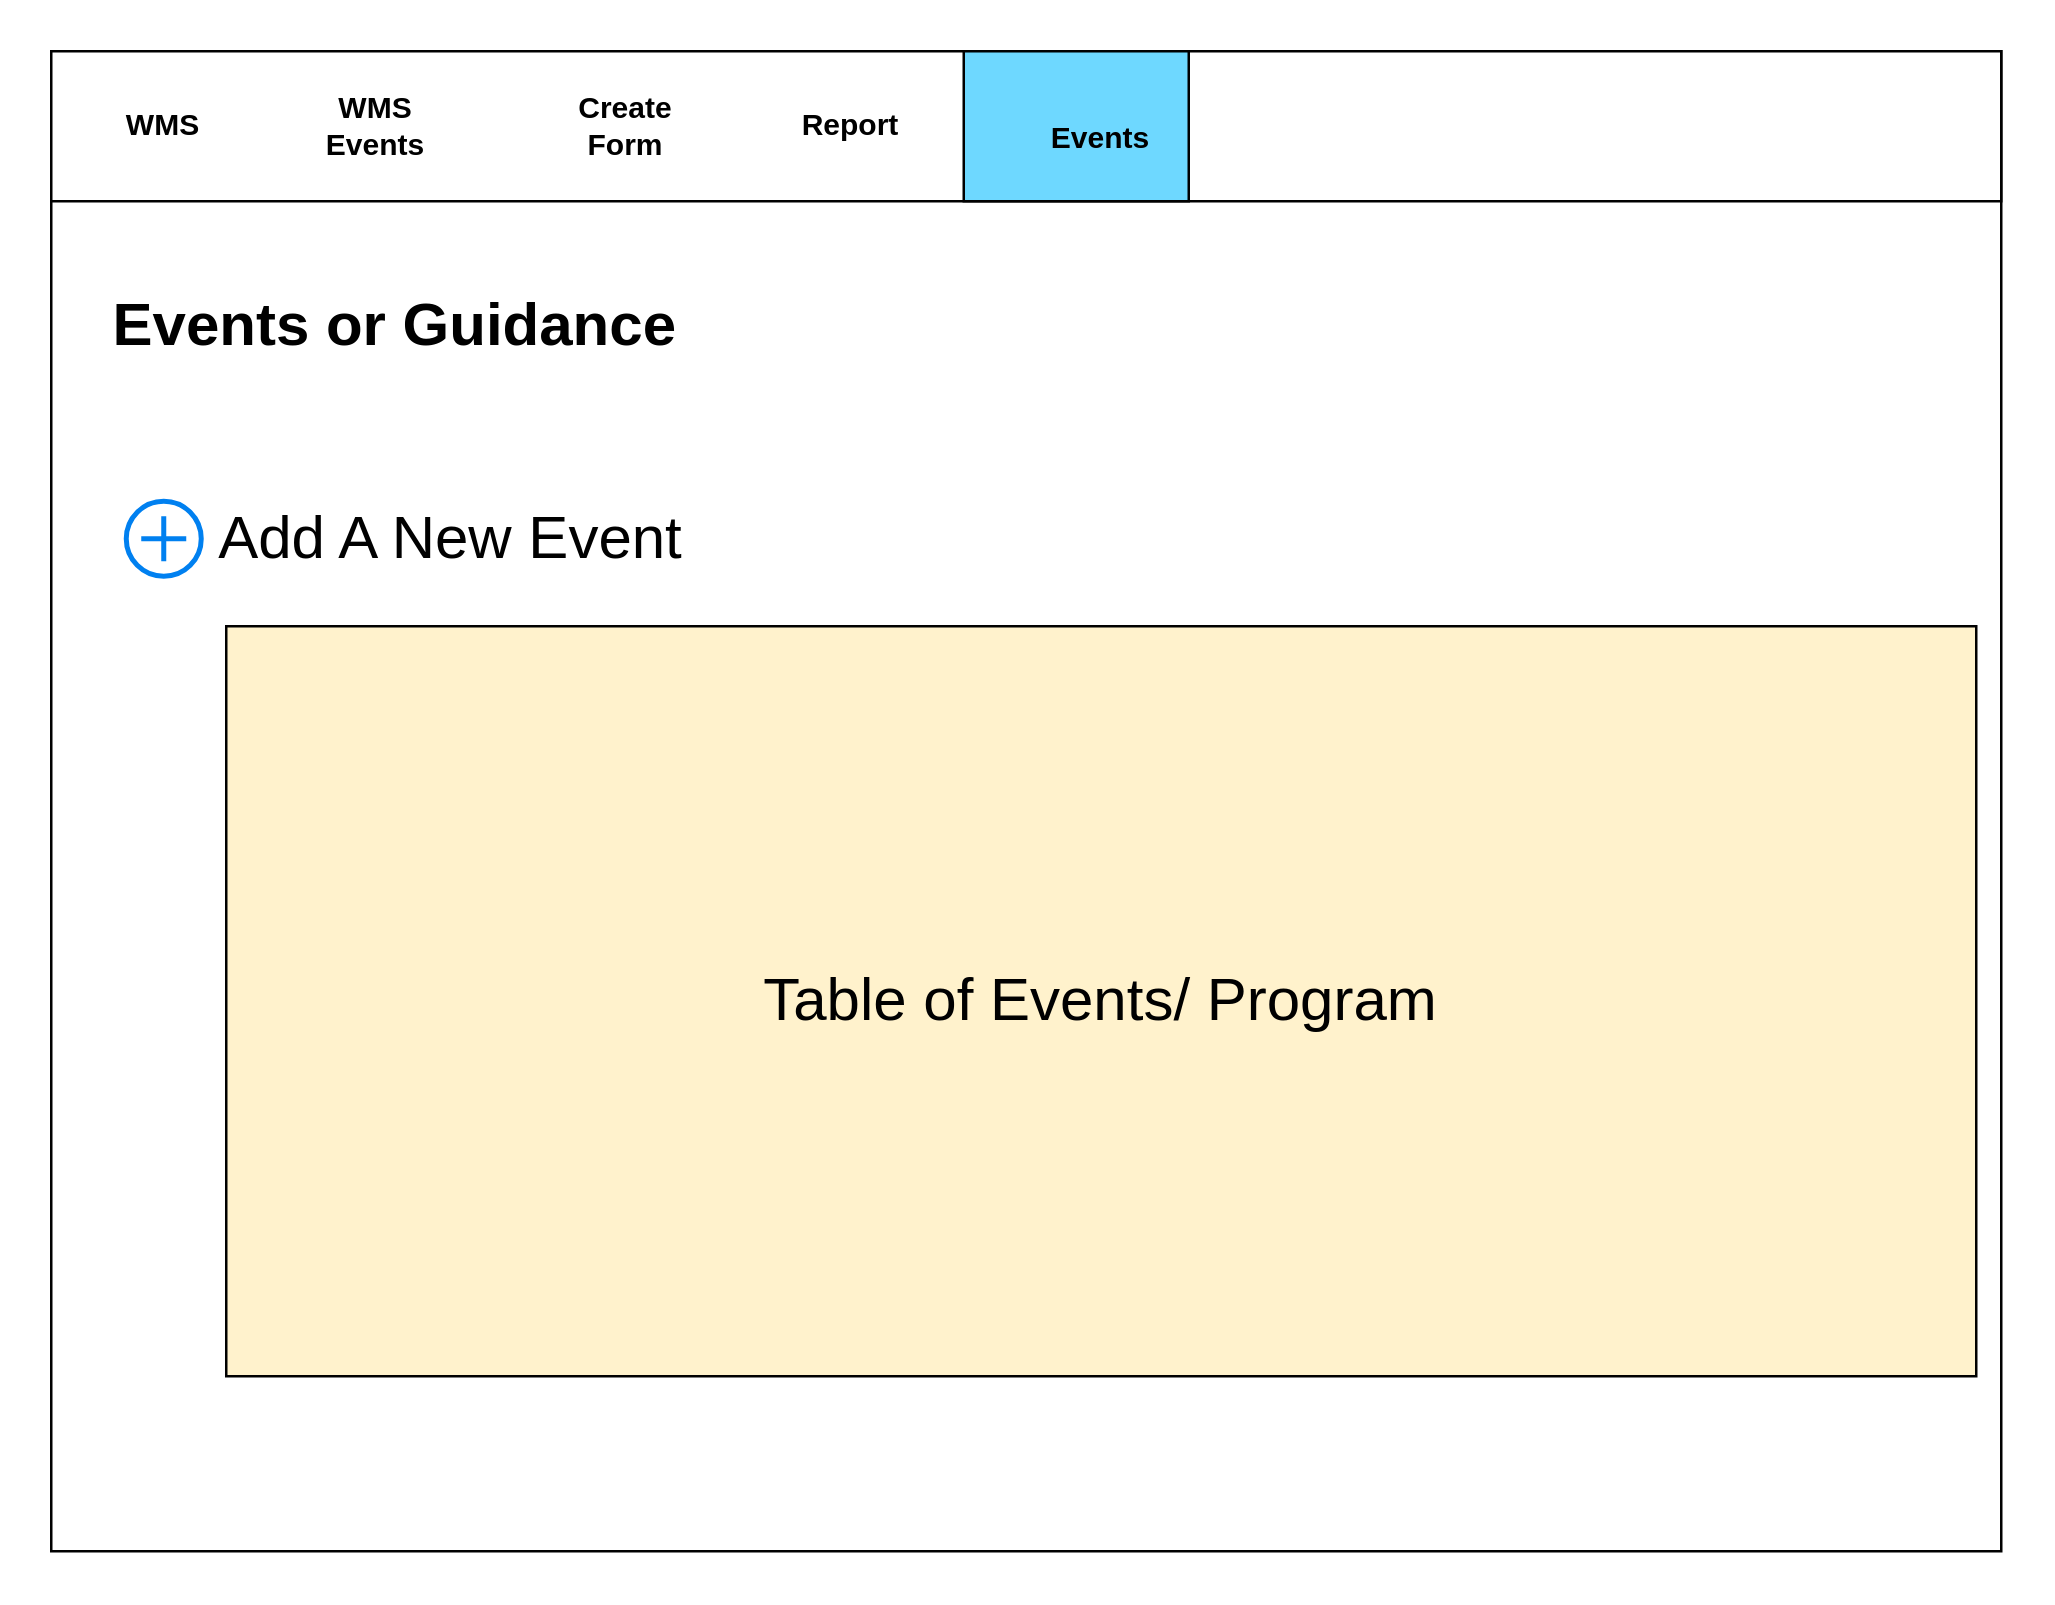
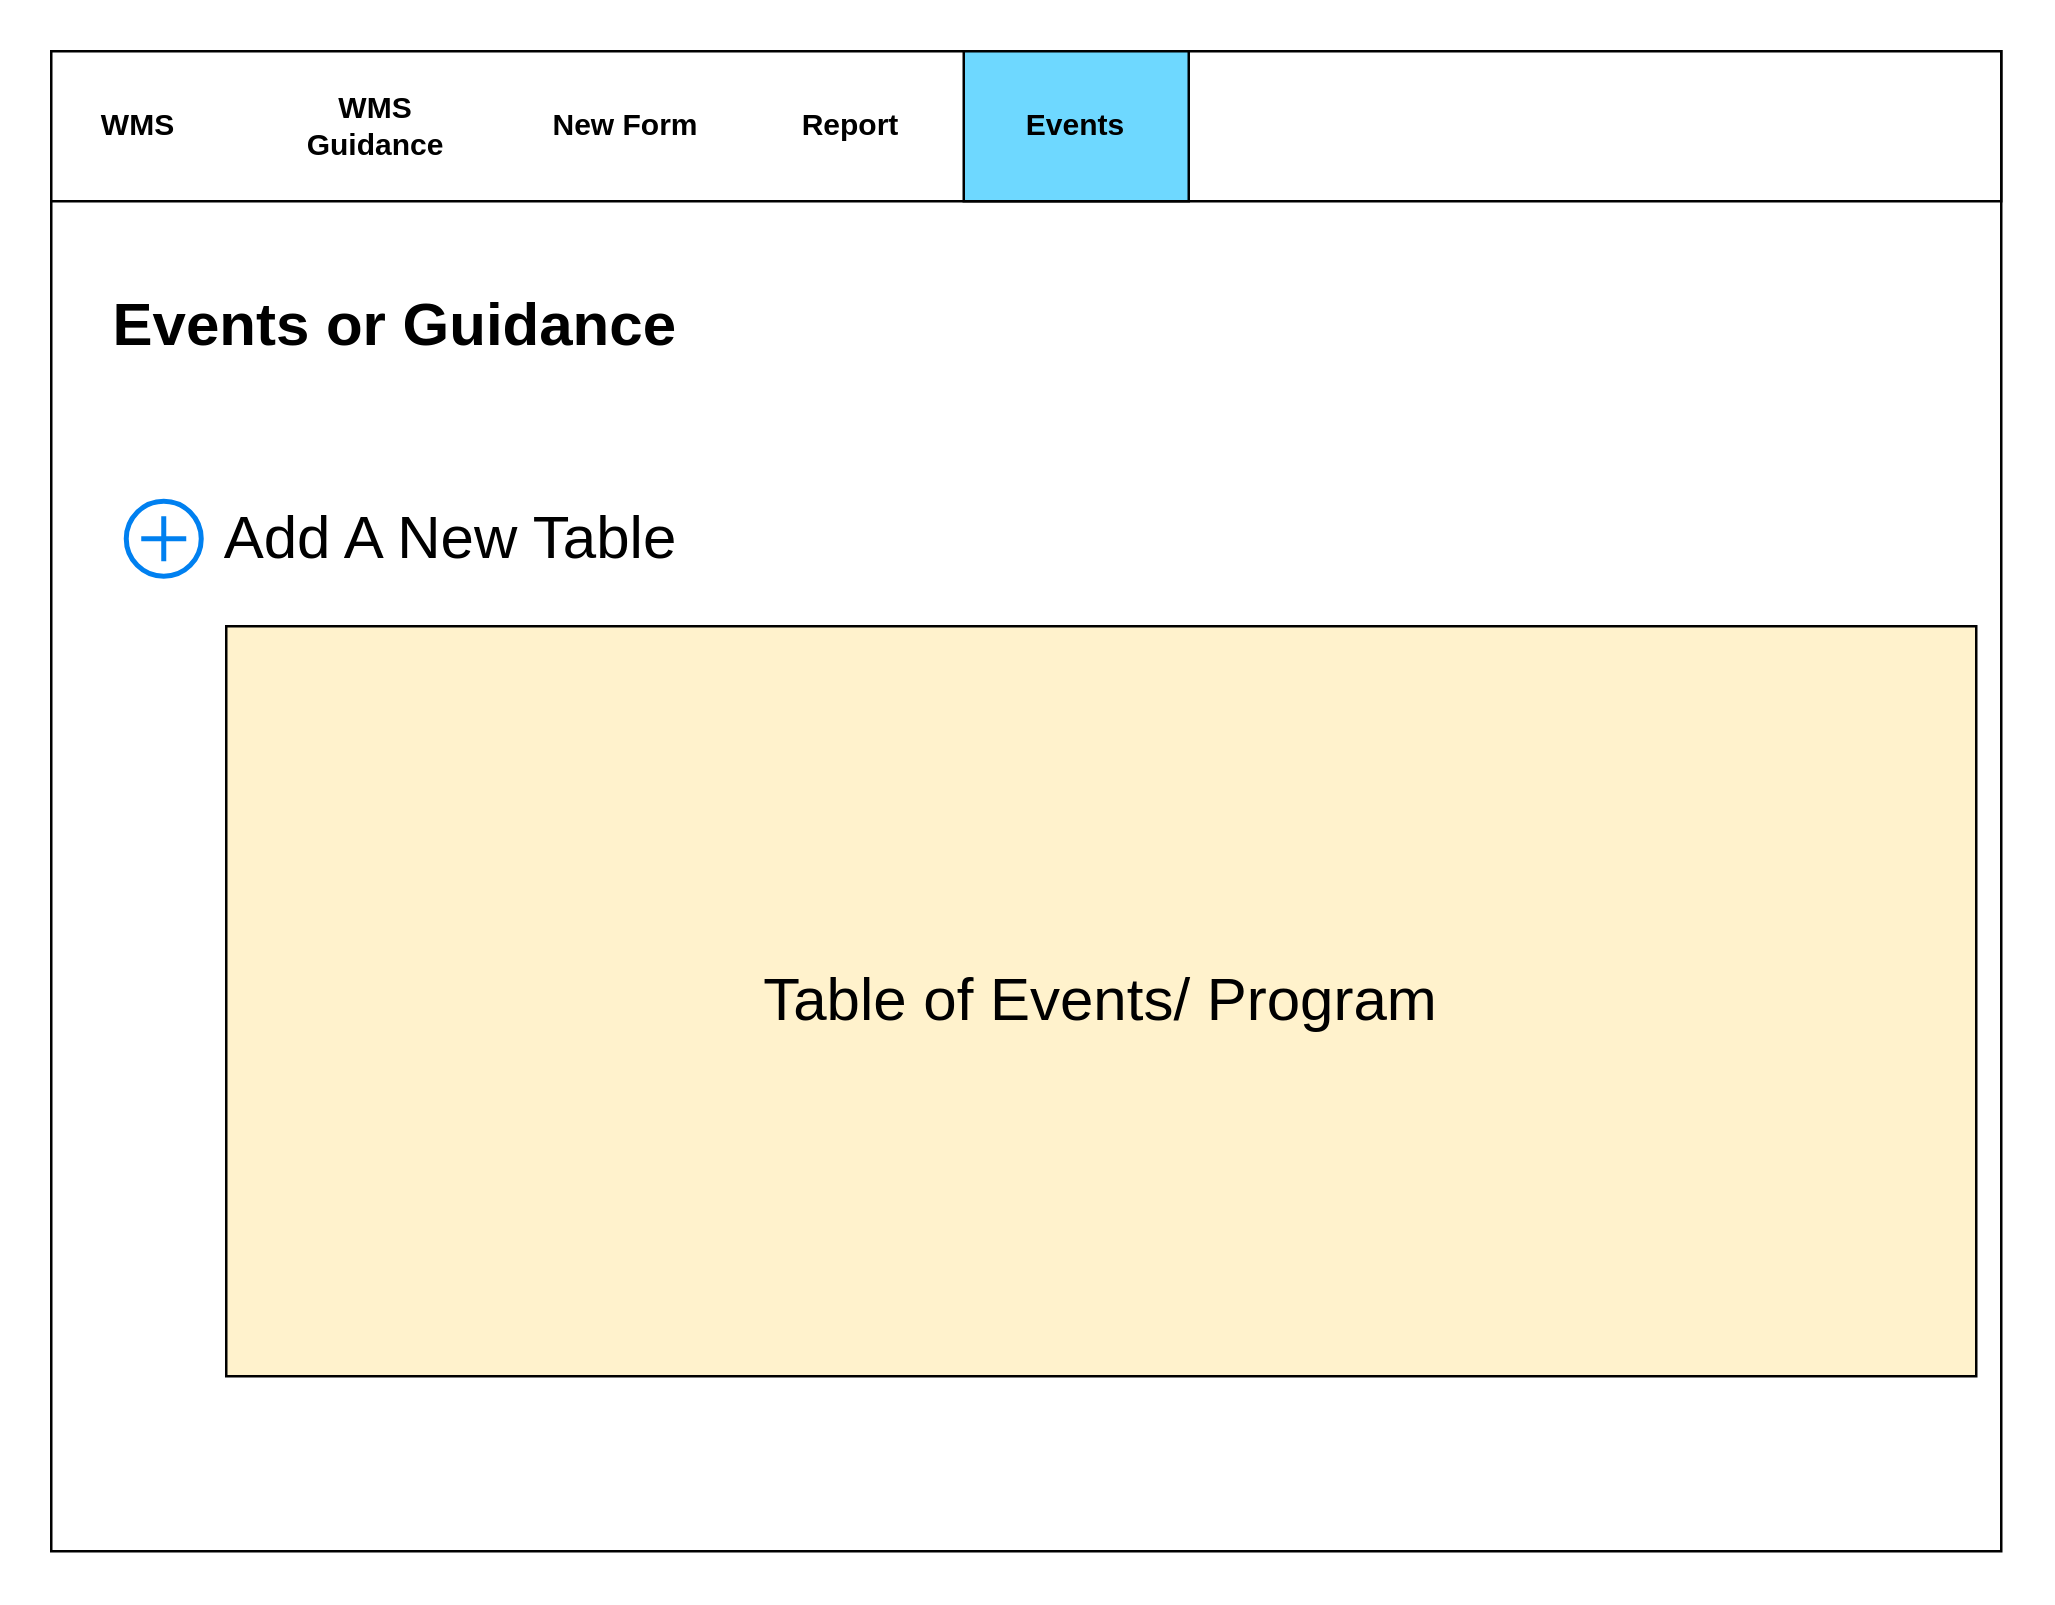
(164, 126) -> (139, 126)
(376, 126) -> (376, 126)
(626, 126) -> (626, 126)
(1101, 139) -> (1076, 126)
(451, 539) -> (451, 539)
